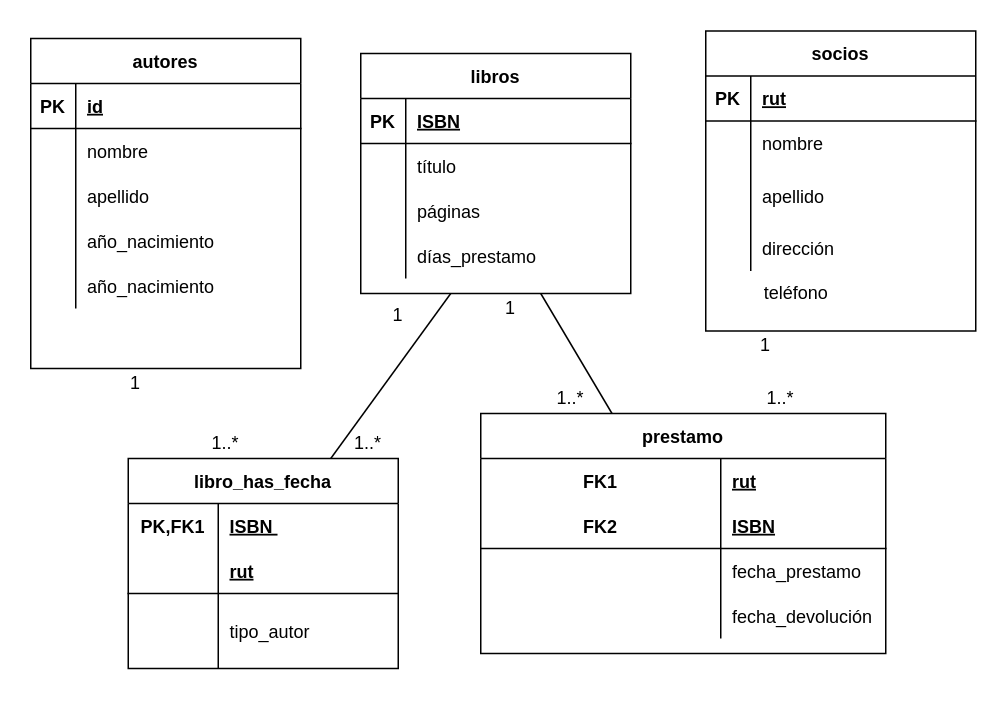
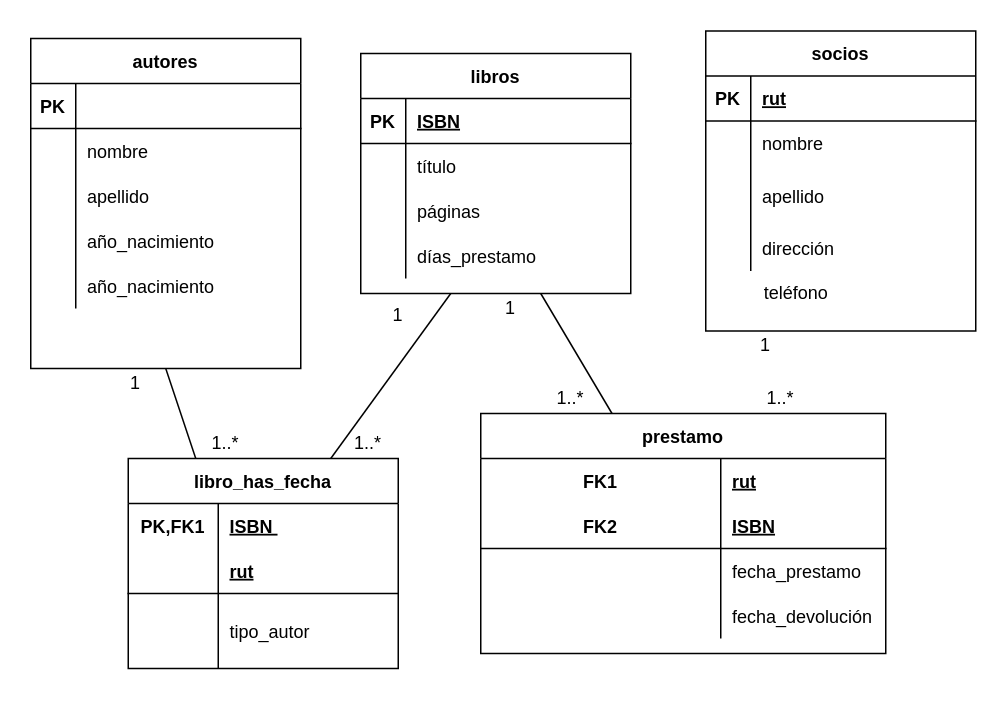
(188, 106) -> none
none -> (181, 415)
